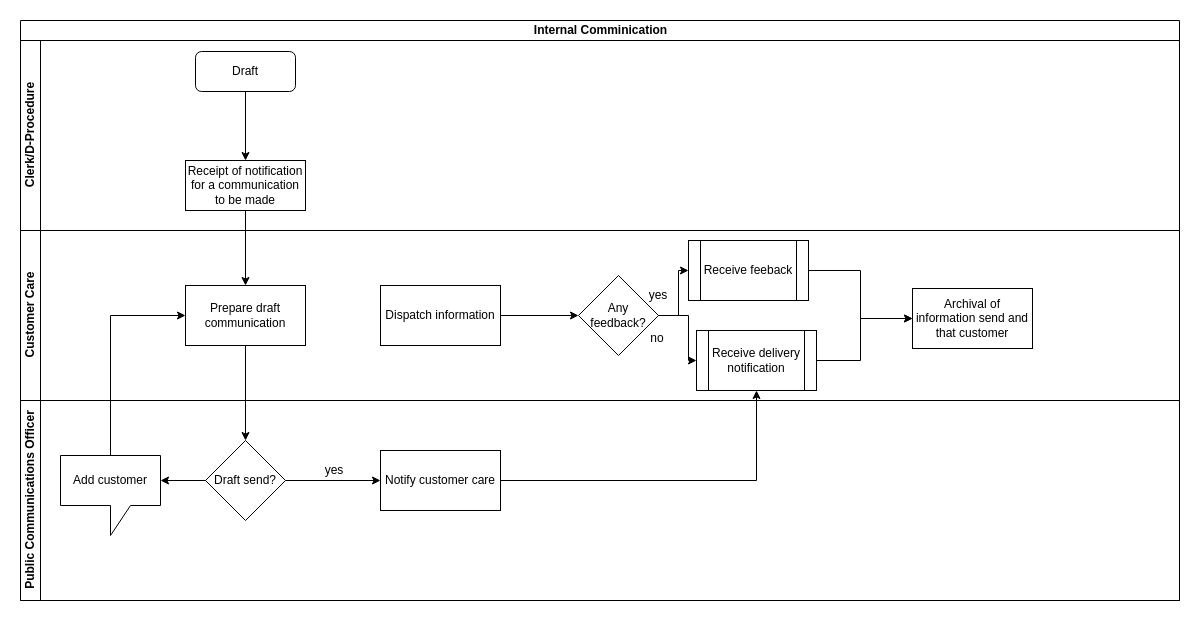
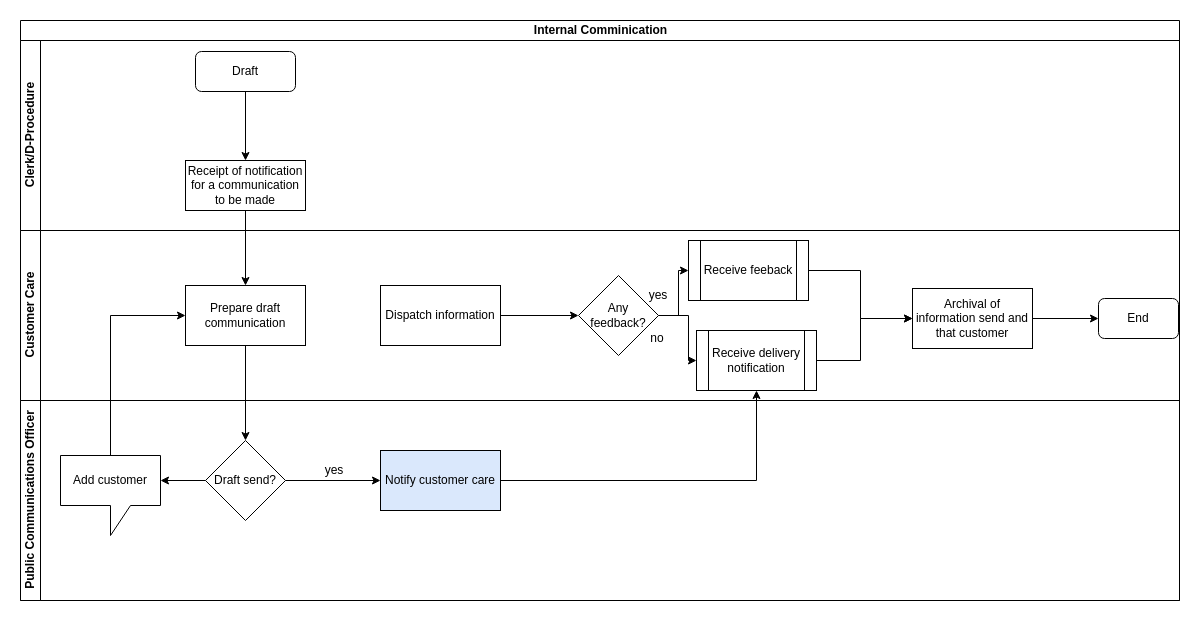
none -> (1062, 319)
none -> (1139, 319)
(441, 481) -> (441, 481)
